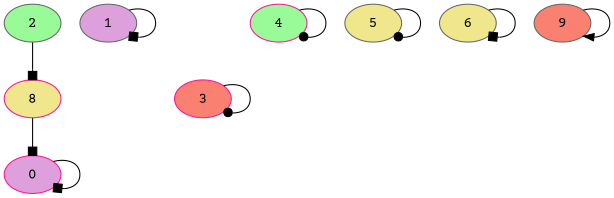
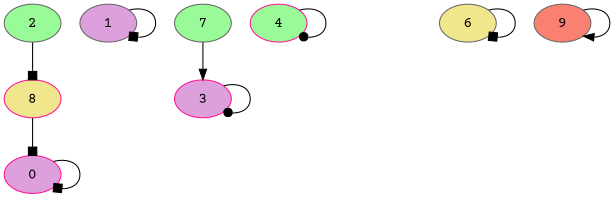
none -> (203, 23)
(373, 23) -> none
(203, 99) -> (203, 99)
